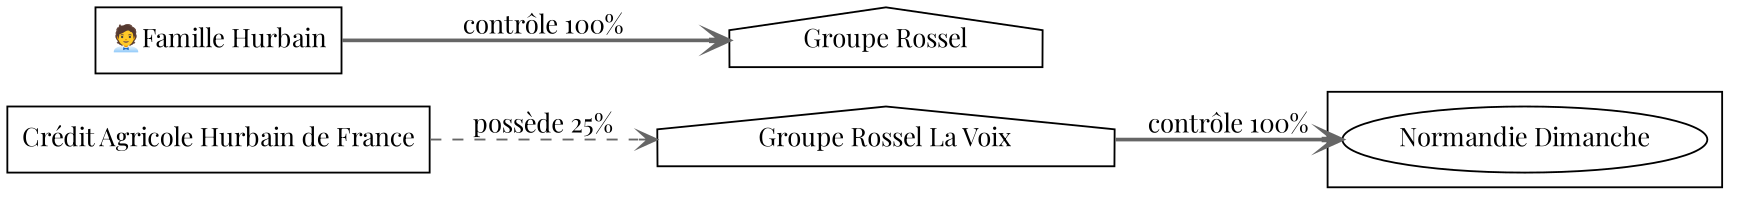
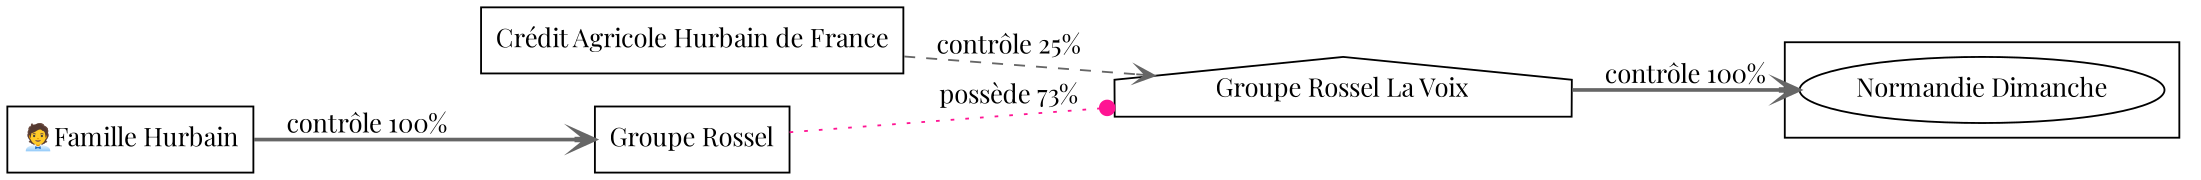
(886, 40) -> (692, 140)
none -> (944, 120)
(543, 126) -> (1009, 47)
